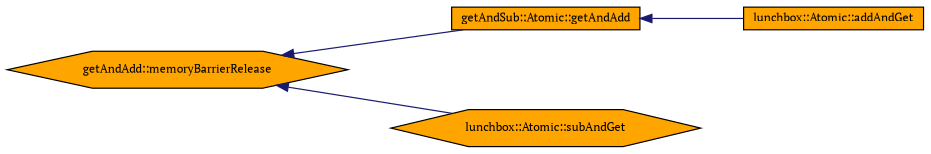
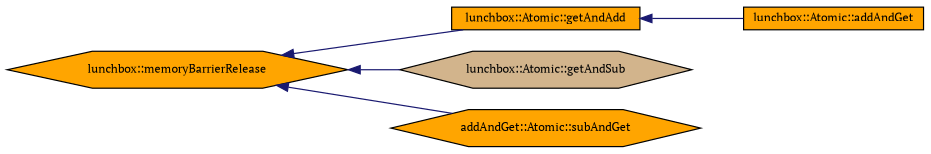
(546, 18) -> (546, 18)
(178, 70) -> (178, 70)
none -> (546, 70)
(546, 128) -> (546, 128)
